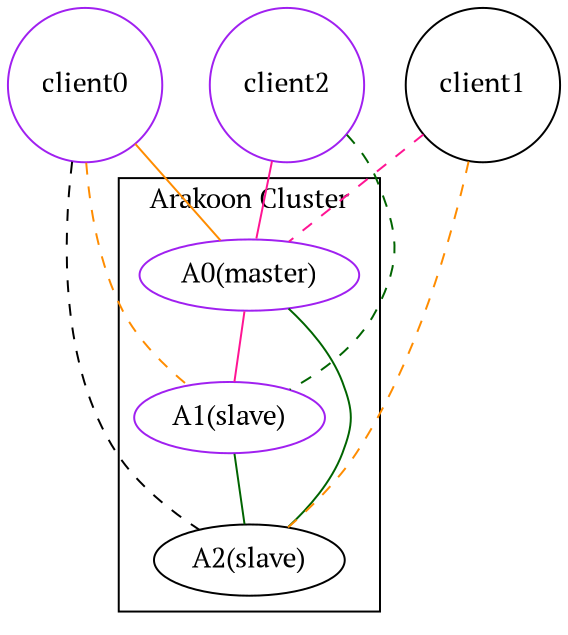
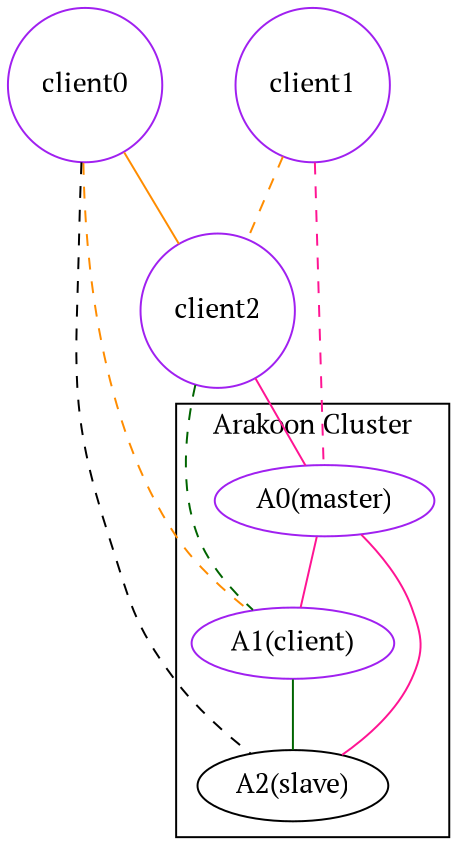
(483, 85) -> (313, 85)
(178, 192) -> (152, 198)
(406, 359) -> (265, 198)
(230, 418) -> (293, 643)
(351, 418) -> (420, 651)
